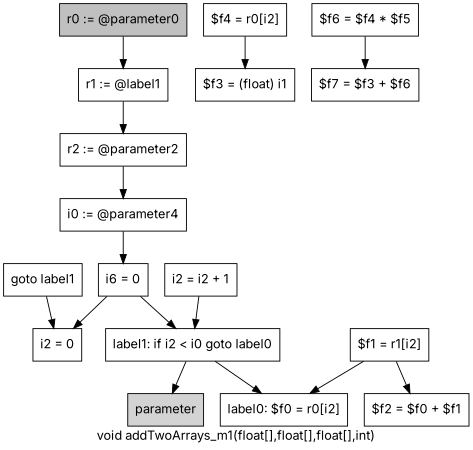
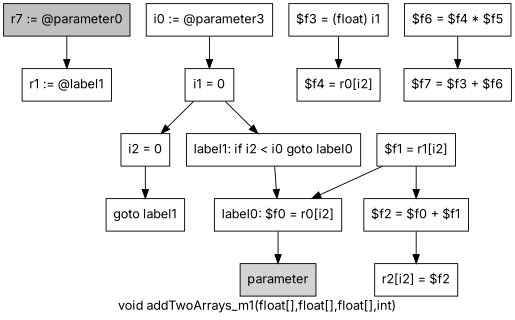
(123, 20) -> (67, 20)
(245, 48) -> (339, 48)
(123, 150) -> none
(123, 215) -> (209, 20)
(123, 280) -> (209, 85)
(201, 280) -> none
none -> (416, 280)
(49, 308) -> (145, 178)
(181, 373) -> (278, 243)
